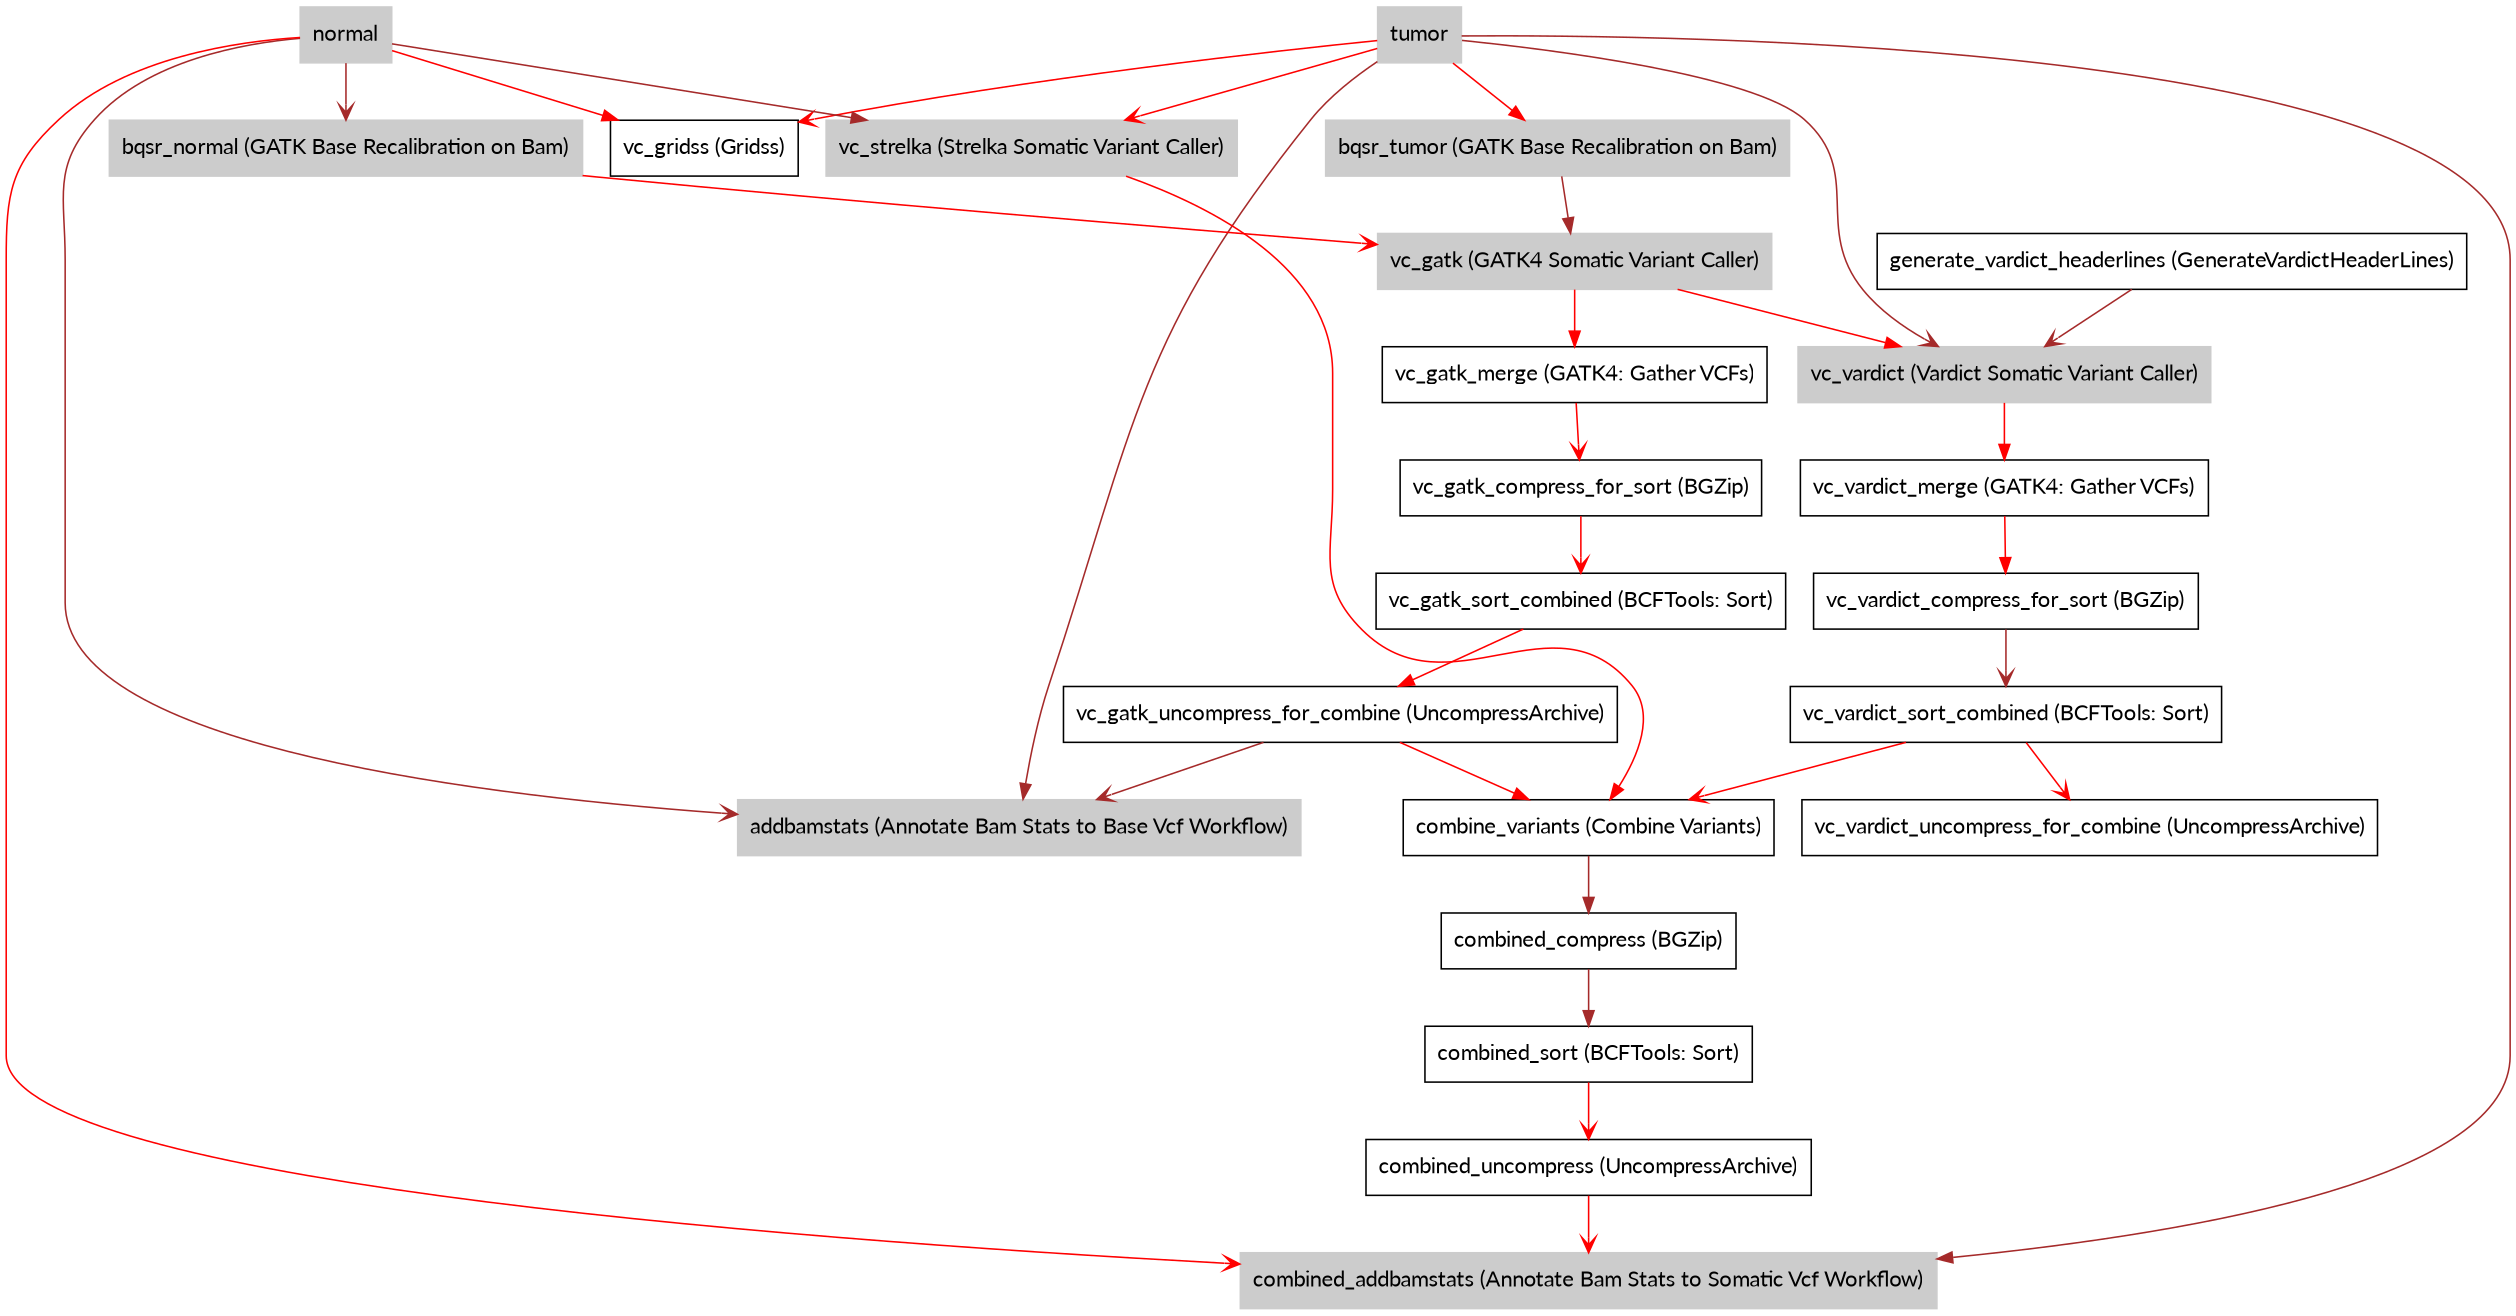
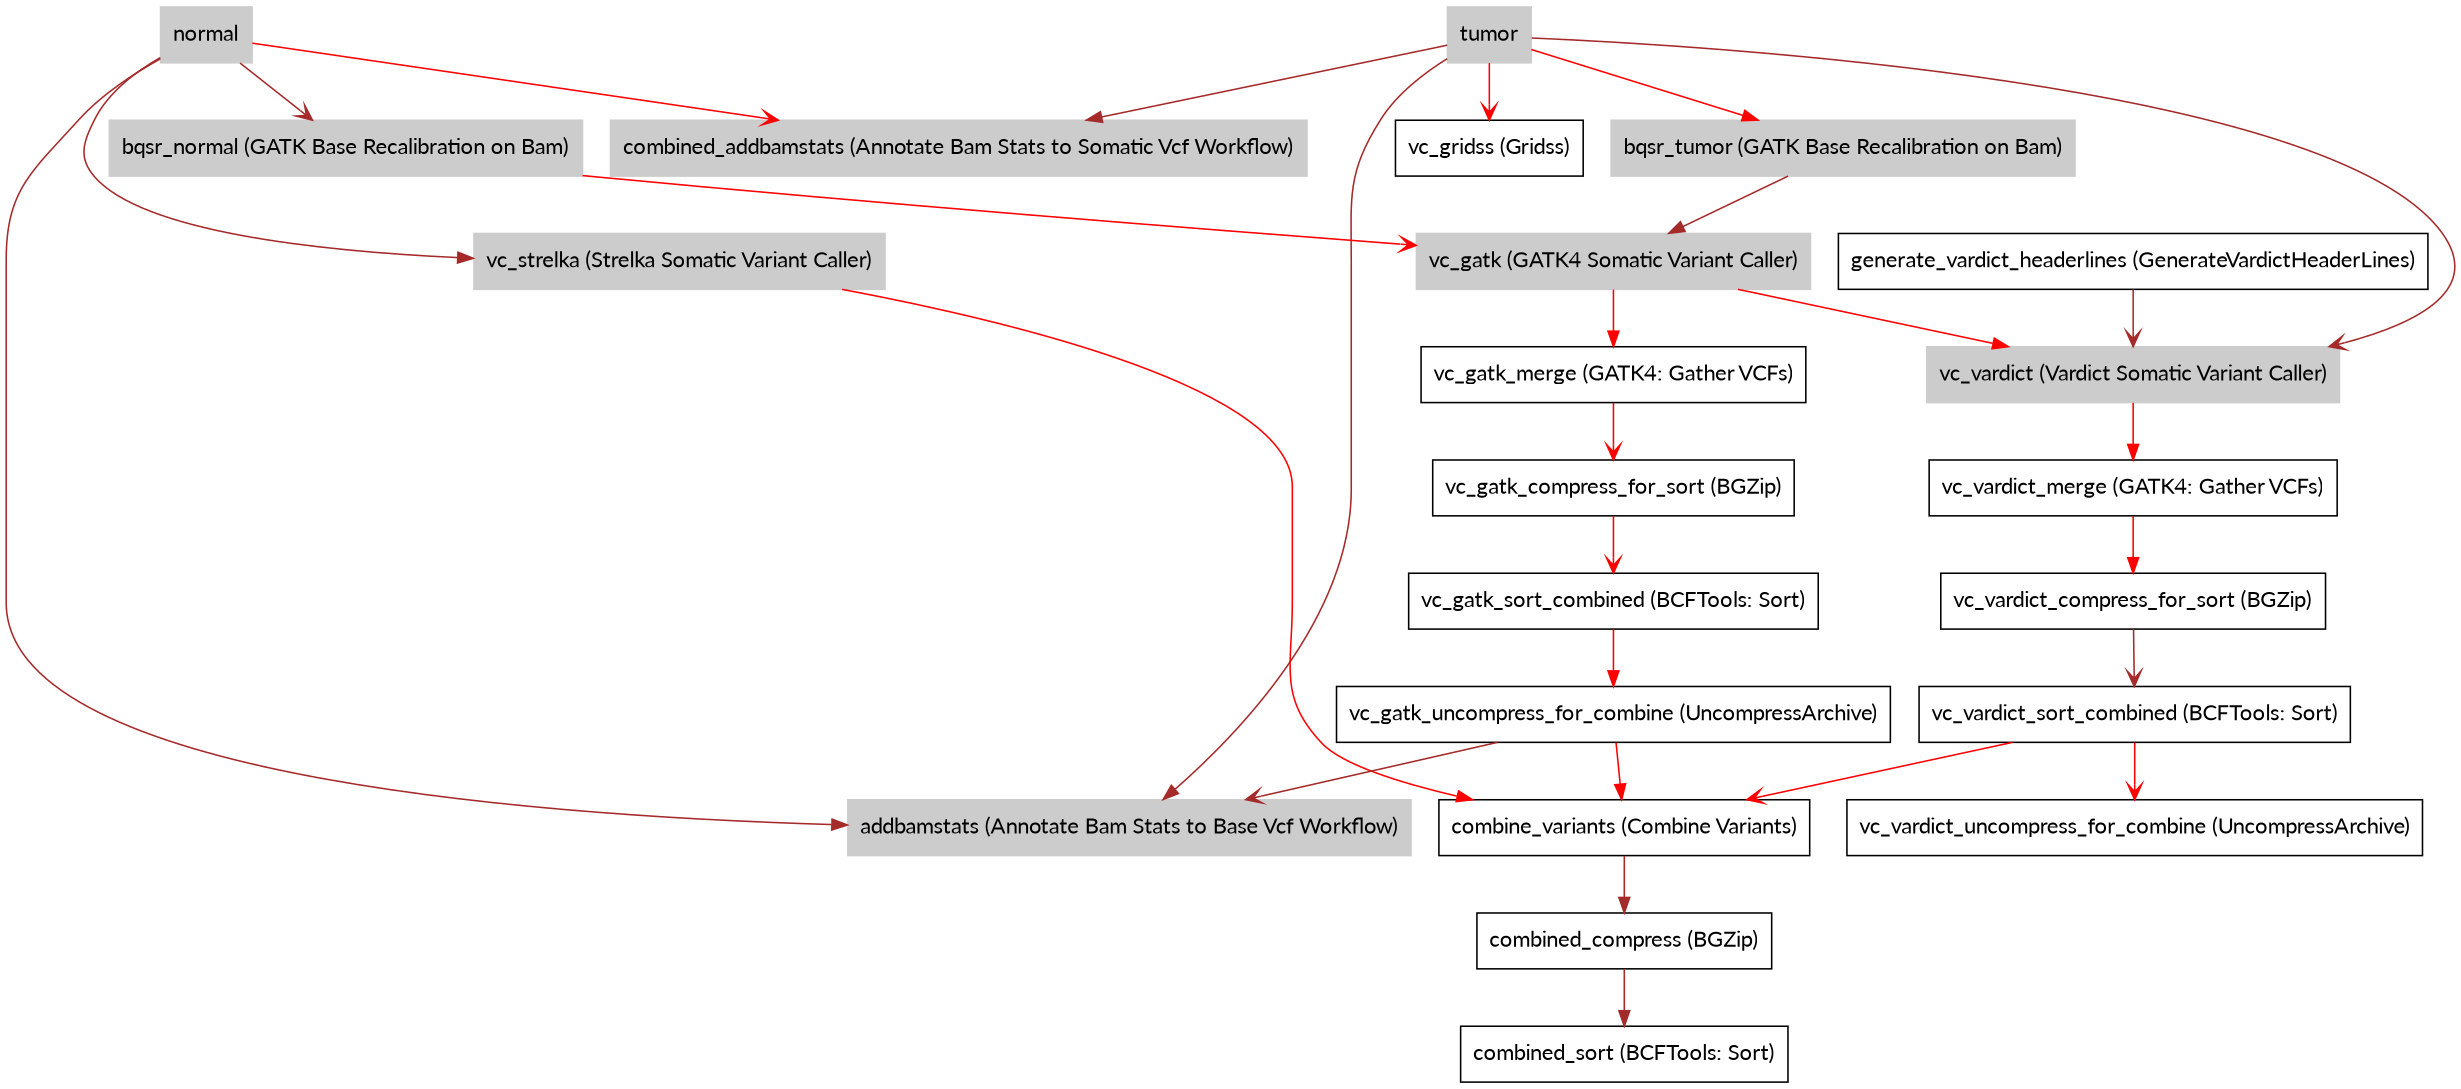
(1259, 82) -> none
(498, 83) -> none
(66, 605) -> (93, 709)
(1589, 1167) -> none
